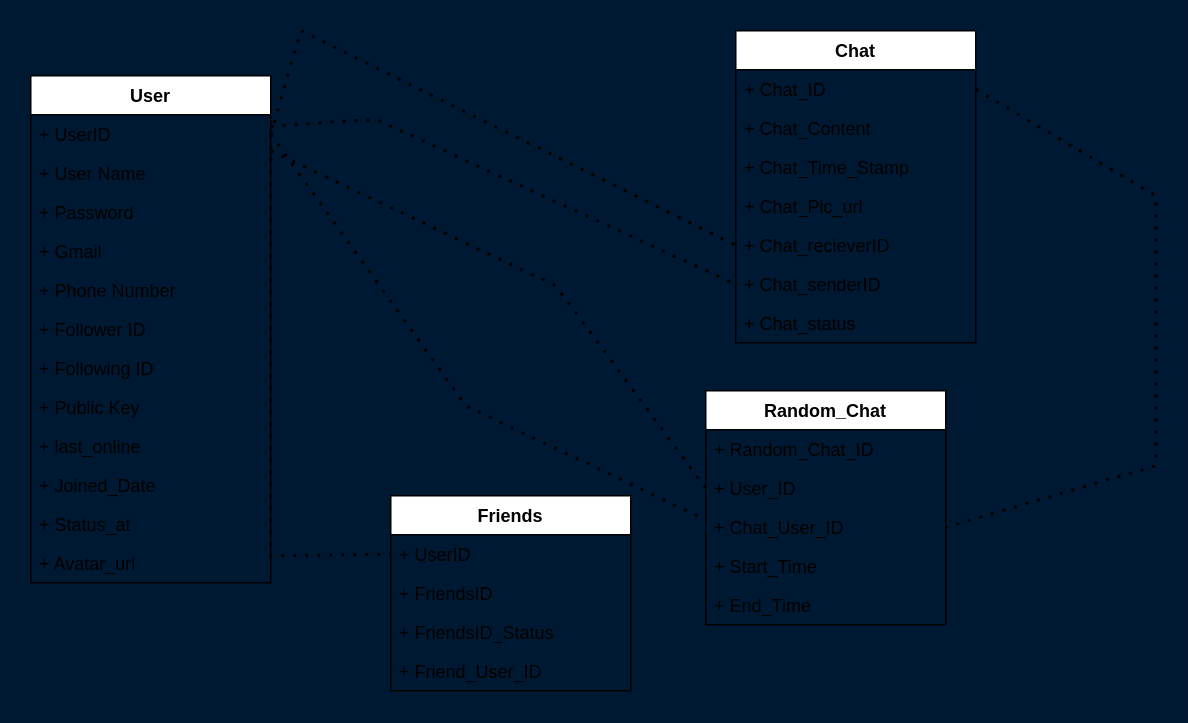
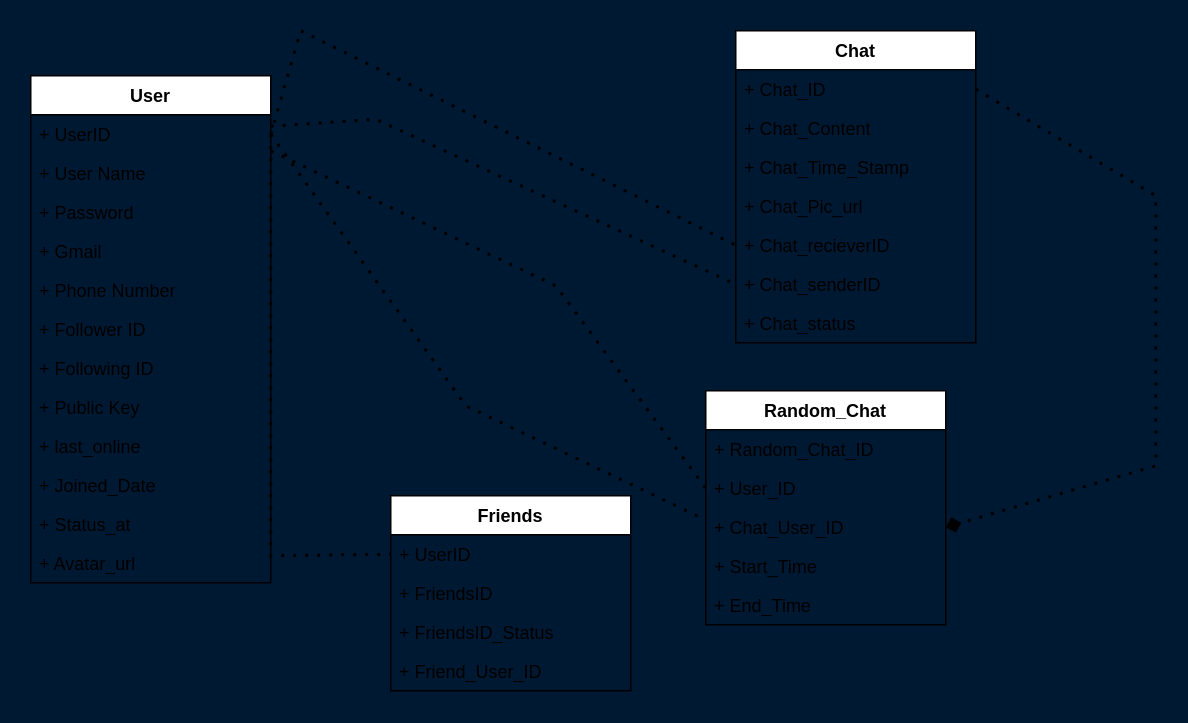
(954, 525) -> (961, 523)
